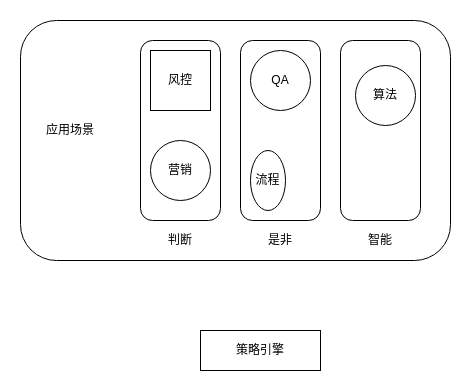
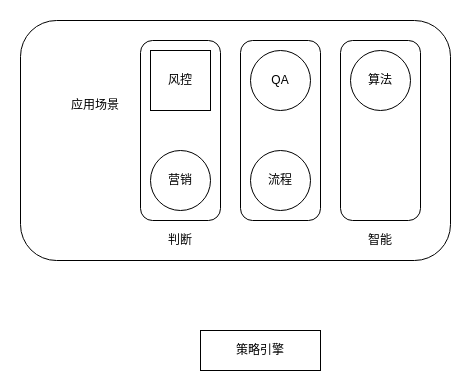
(386, 96) -> (381, 81)
(71, 131) -> (96, 106)
(181, 171) -> (181, 181)
(268, 181) -> (281, 181)
(281, 241) -> none
